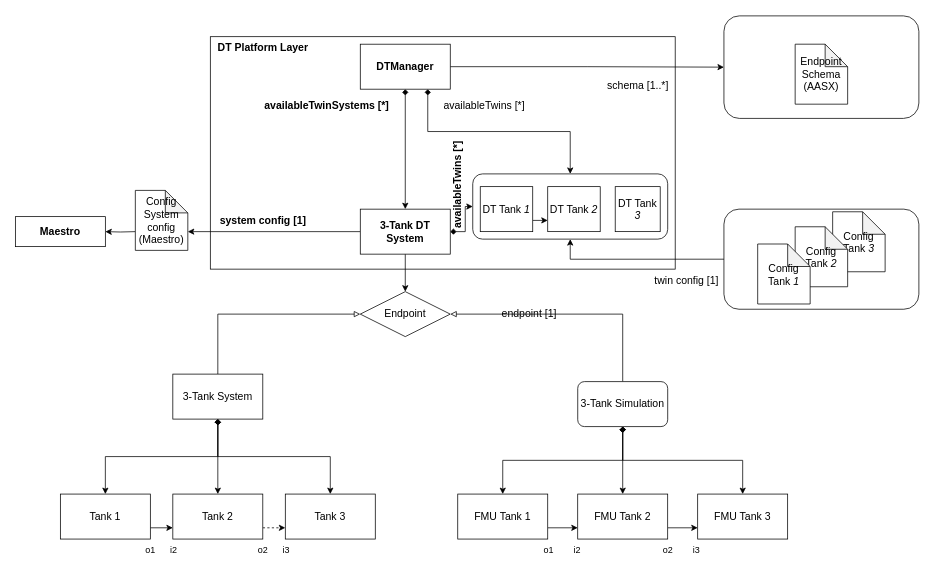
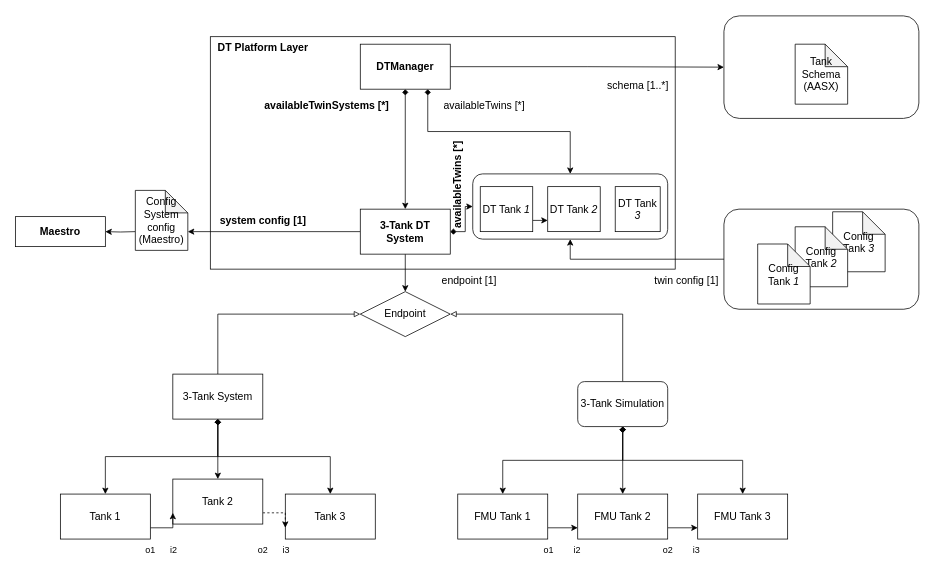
(822, 74) -> (822, 74)
(529, 314) -> (469, 280)
(218, 516) -> (218, 501)
